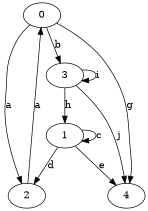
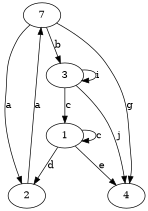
(42, 15) -> (42, 15)
(68, 105) -> (68, 105)
